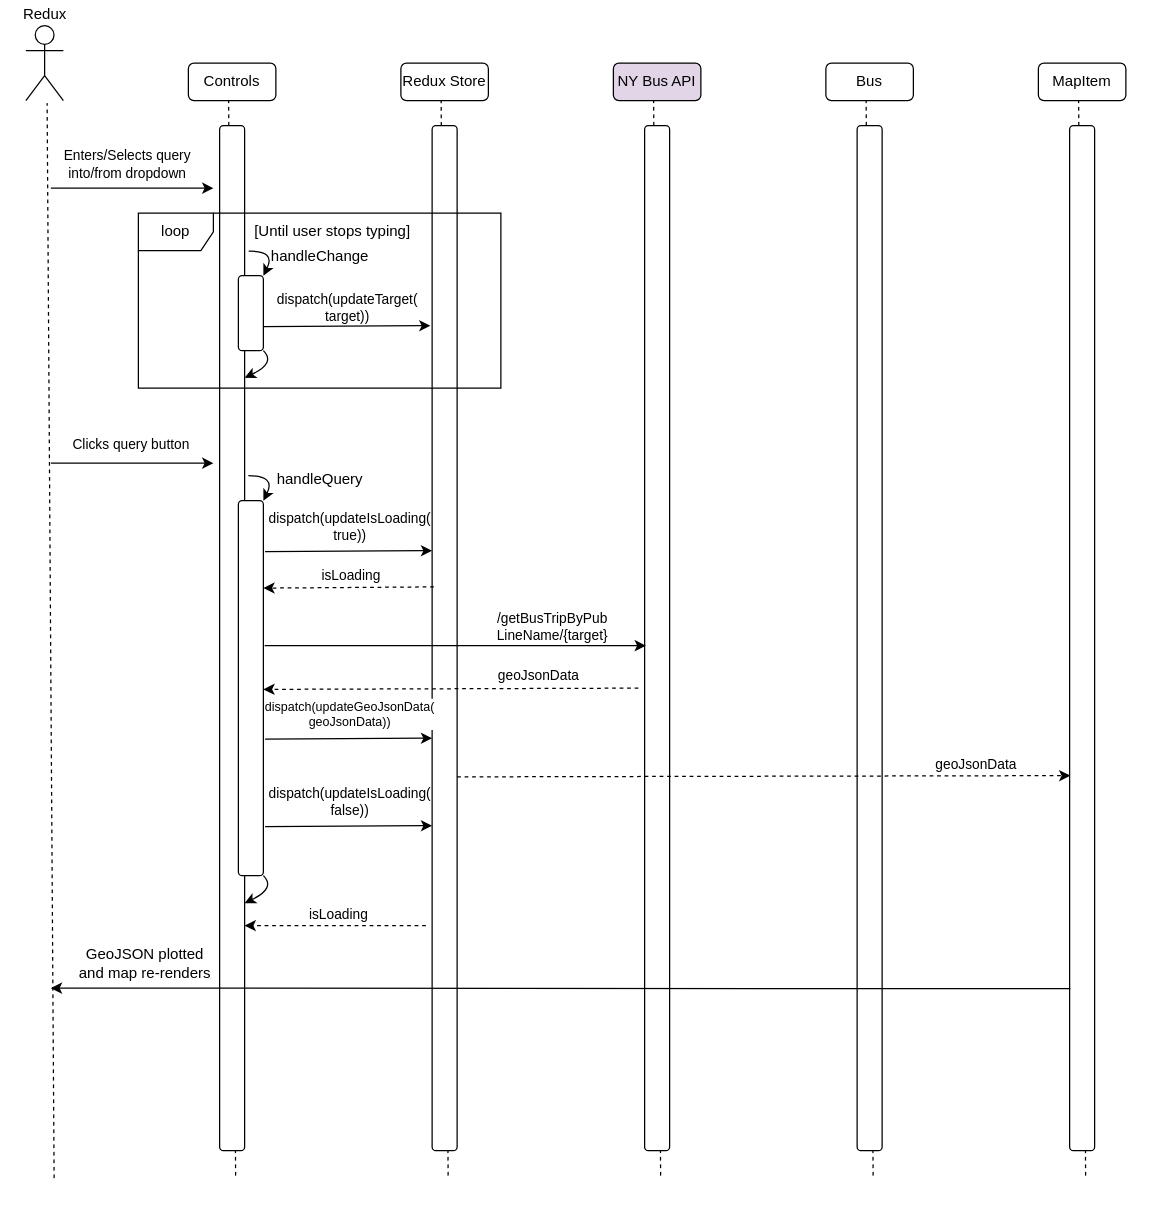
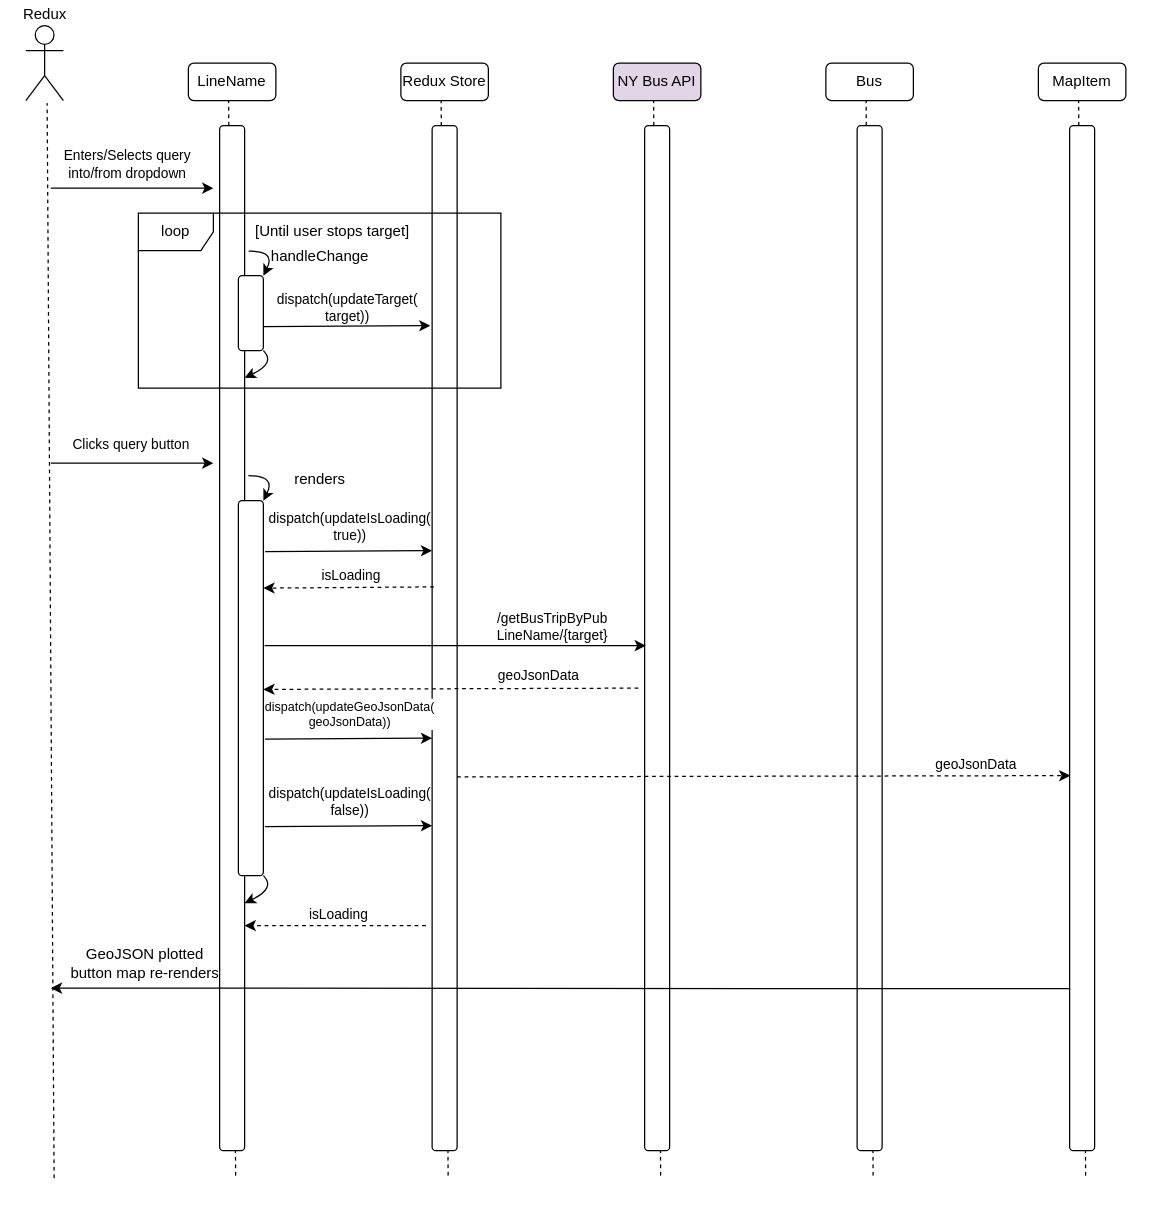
(232, 82) -> (232, 82)
(333, 232) -> (333, 232)
(320, 479) -> (320, 479)
(145, 963) -> (145, 963)
